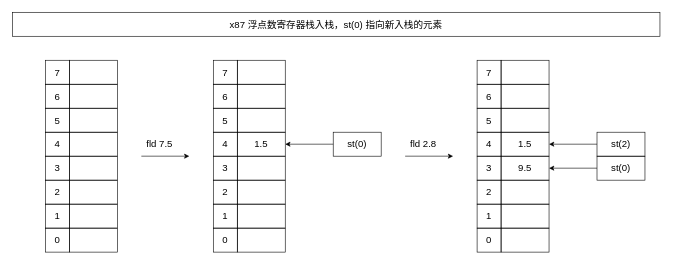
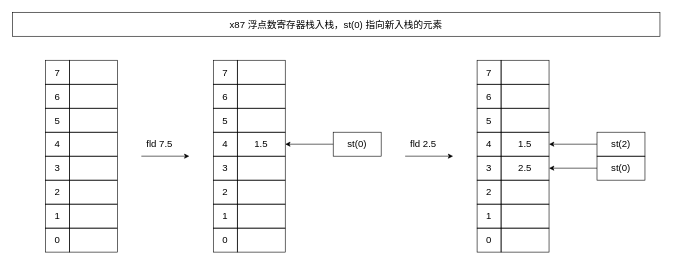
(424, 144) -> (424, 144)
(525, 168) -> (525, 168)
